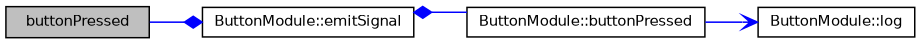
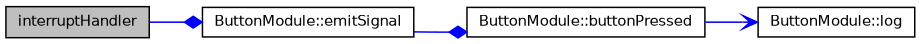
(449, 12) -> (431, 32)
(78, 22) -> (78, 22)
